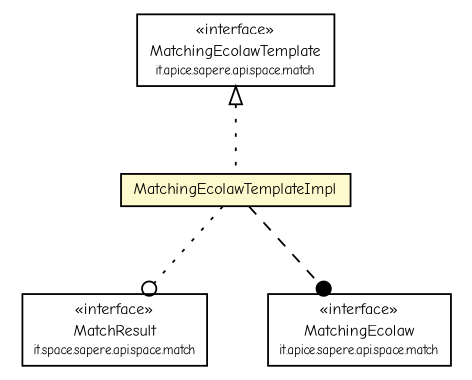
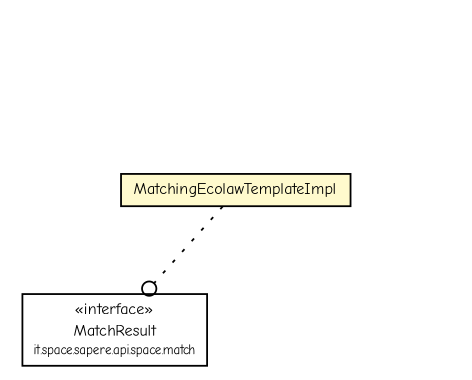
(236, 50) -> none
(360, 330) -> none
